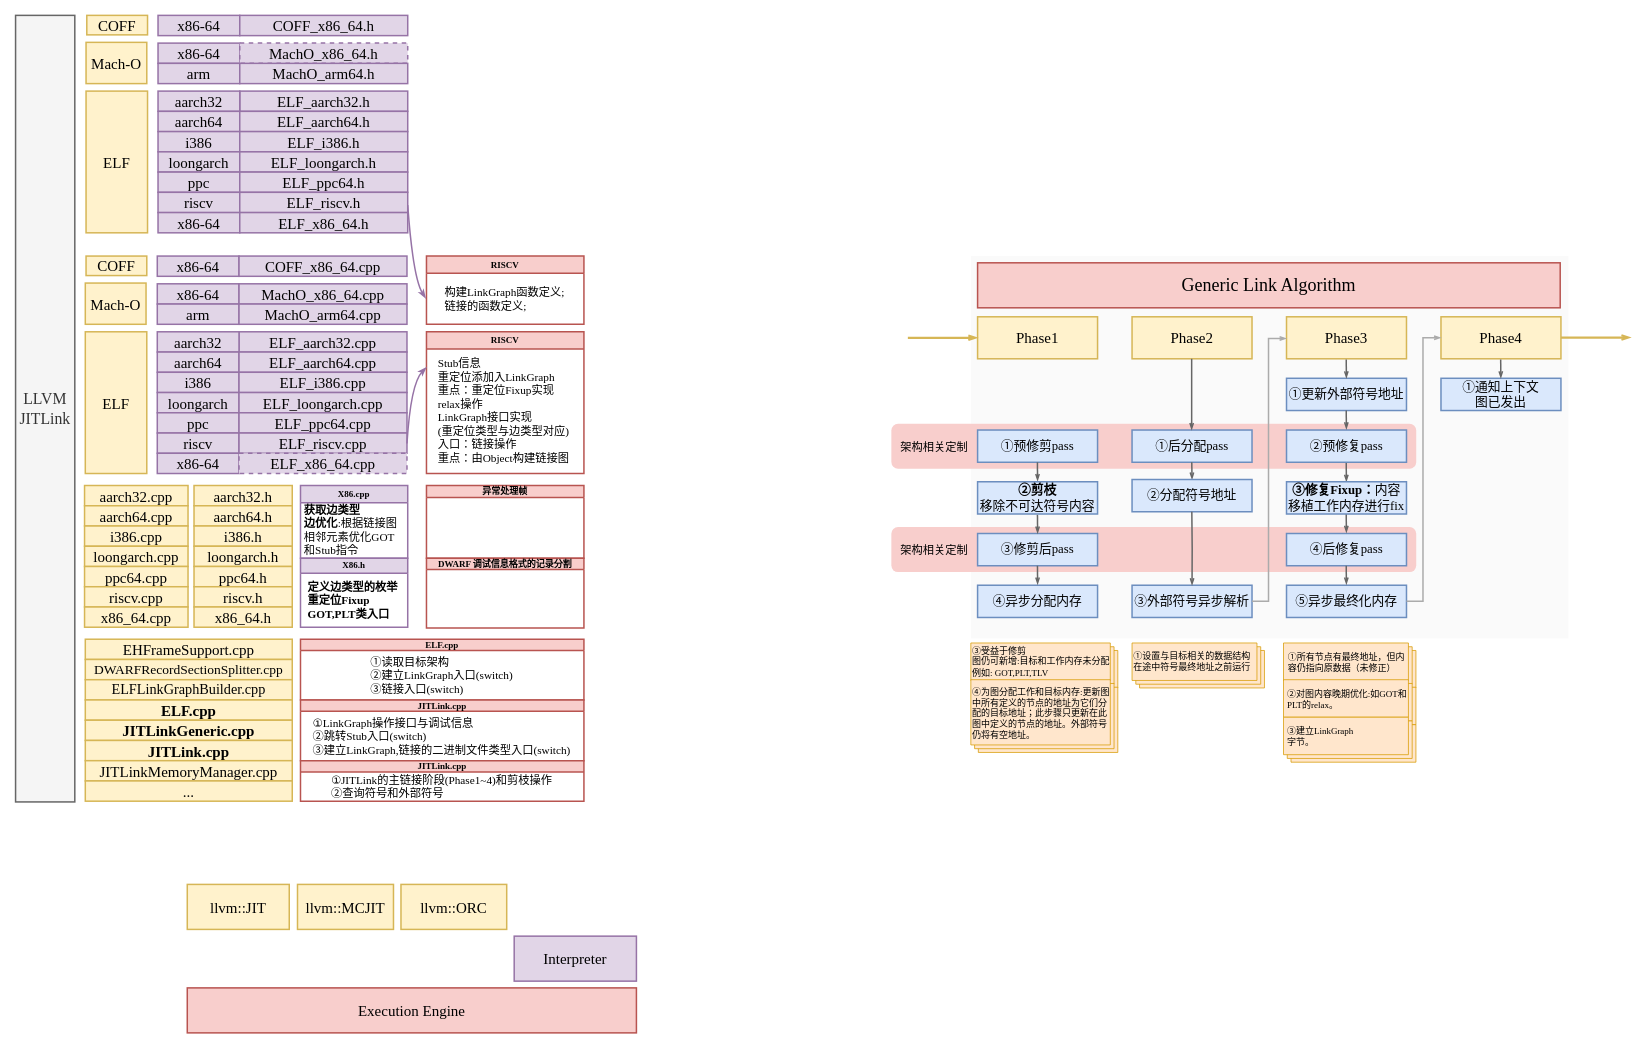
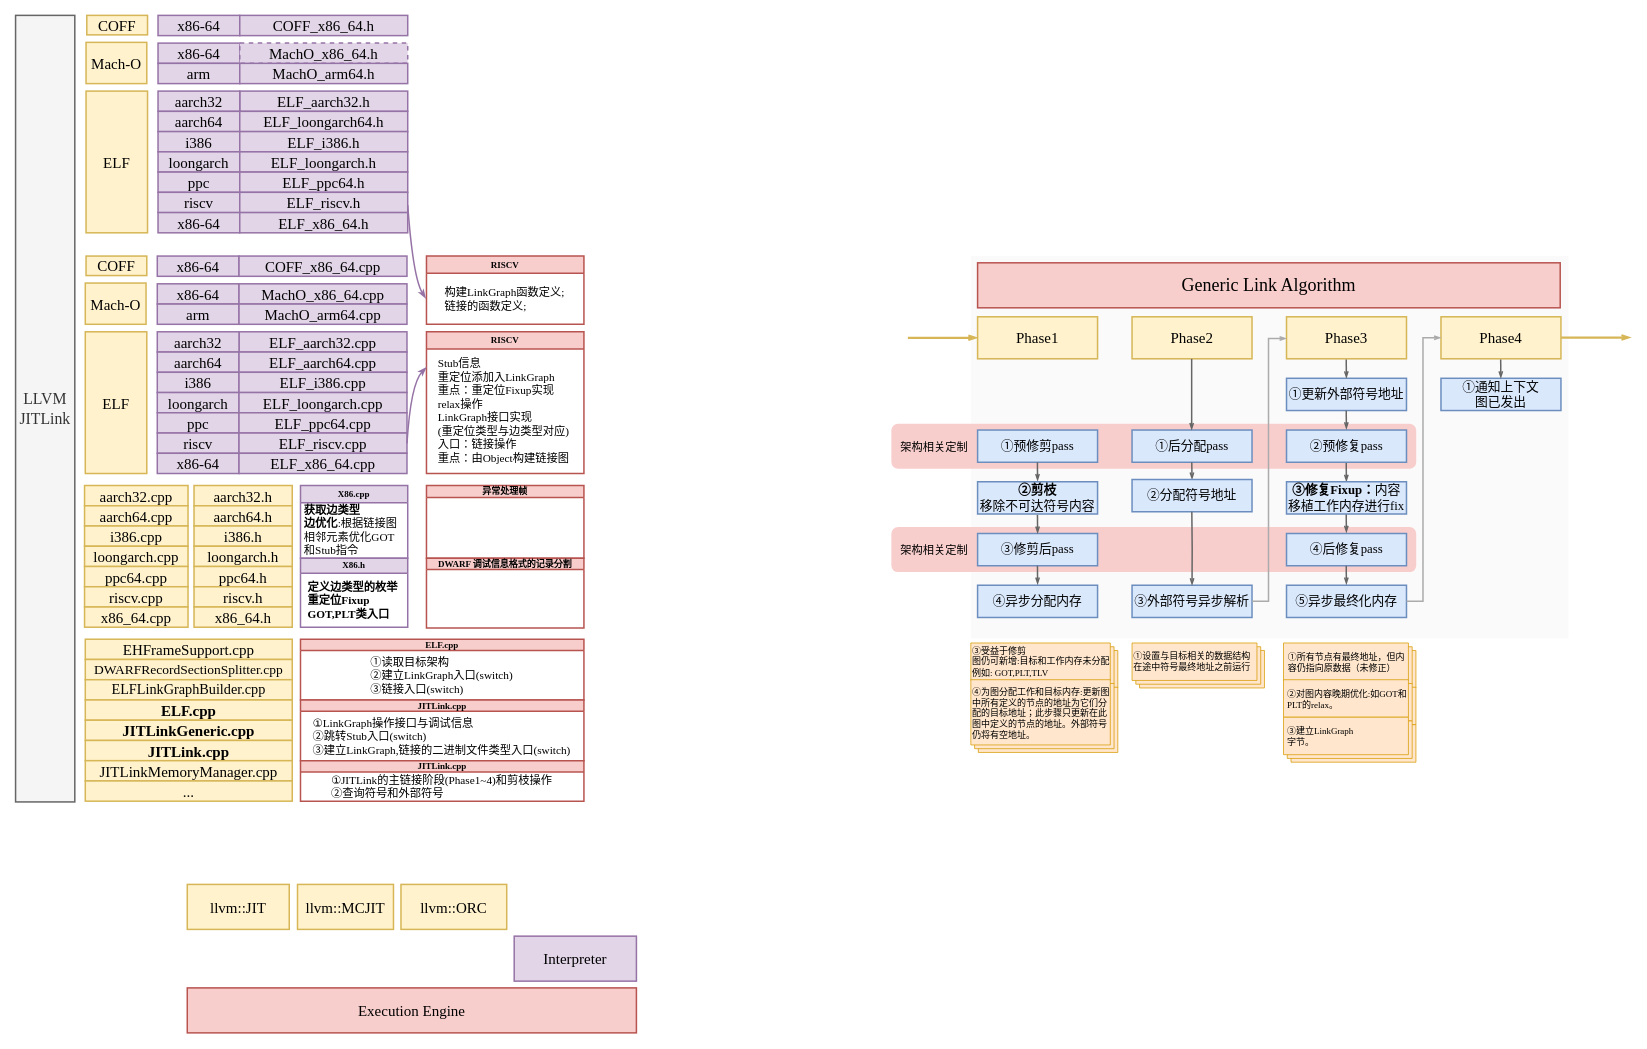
(324, 122) -> (324, 122)
(323, 464) -> (323, 464)
